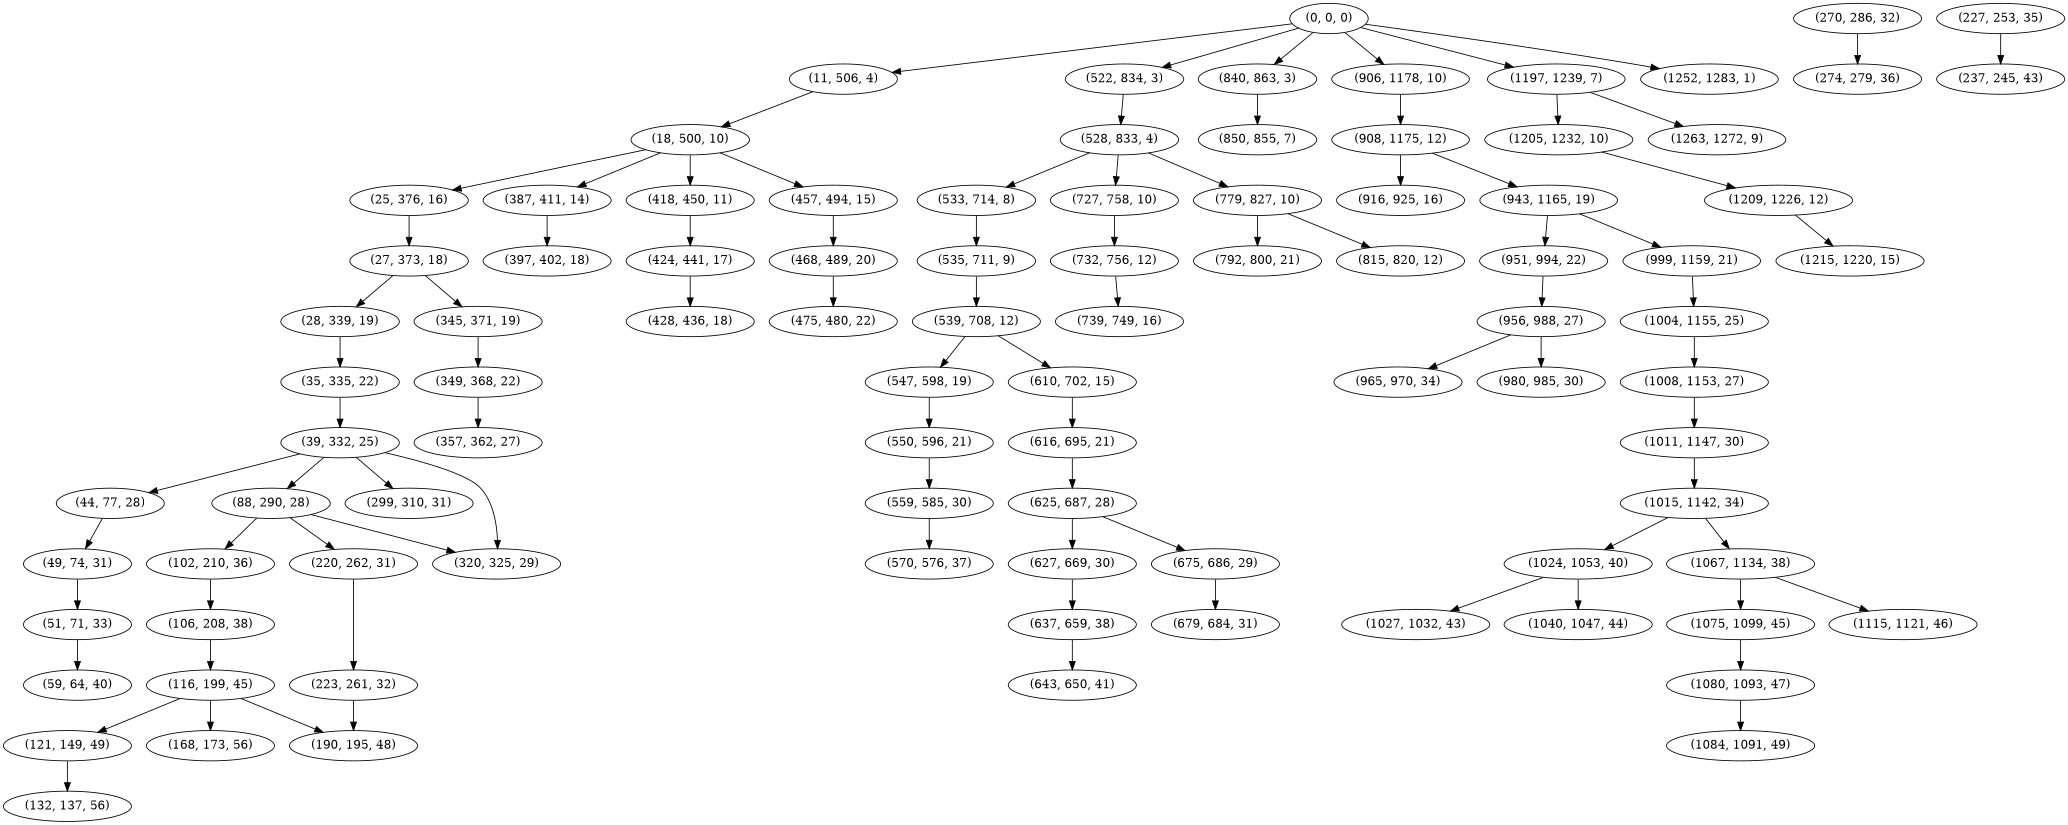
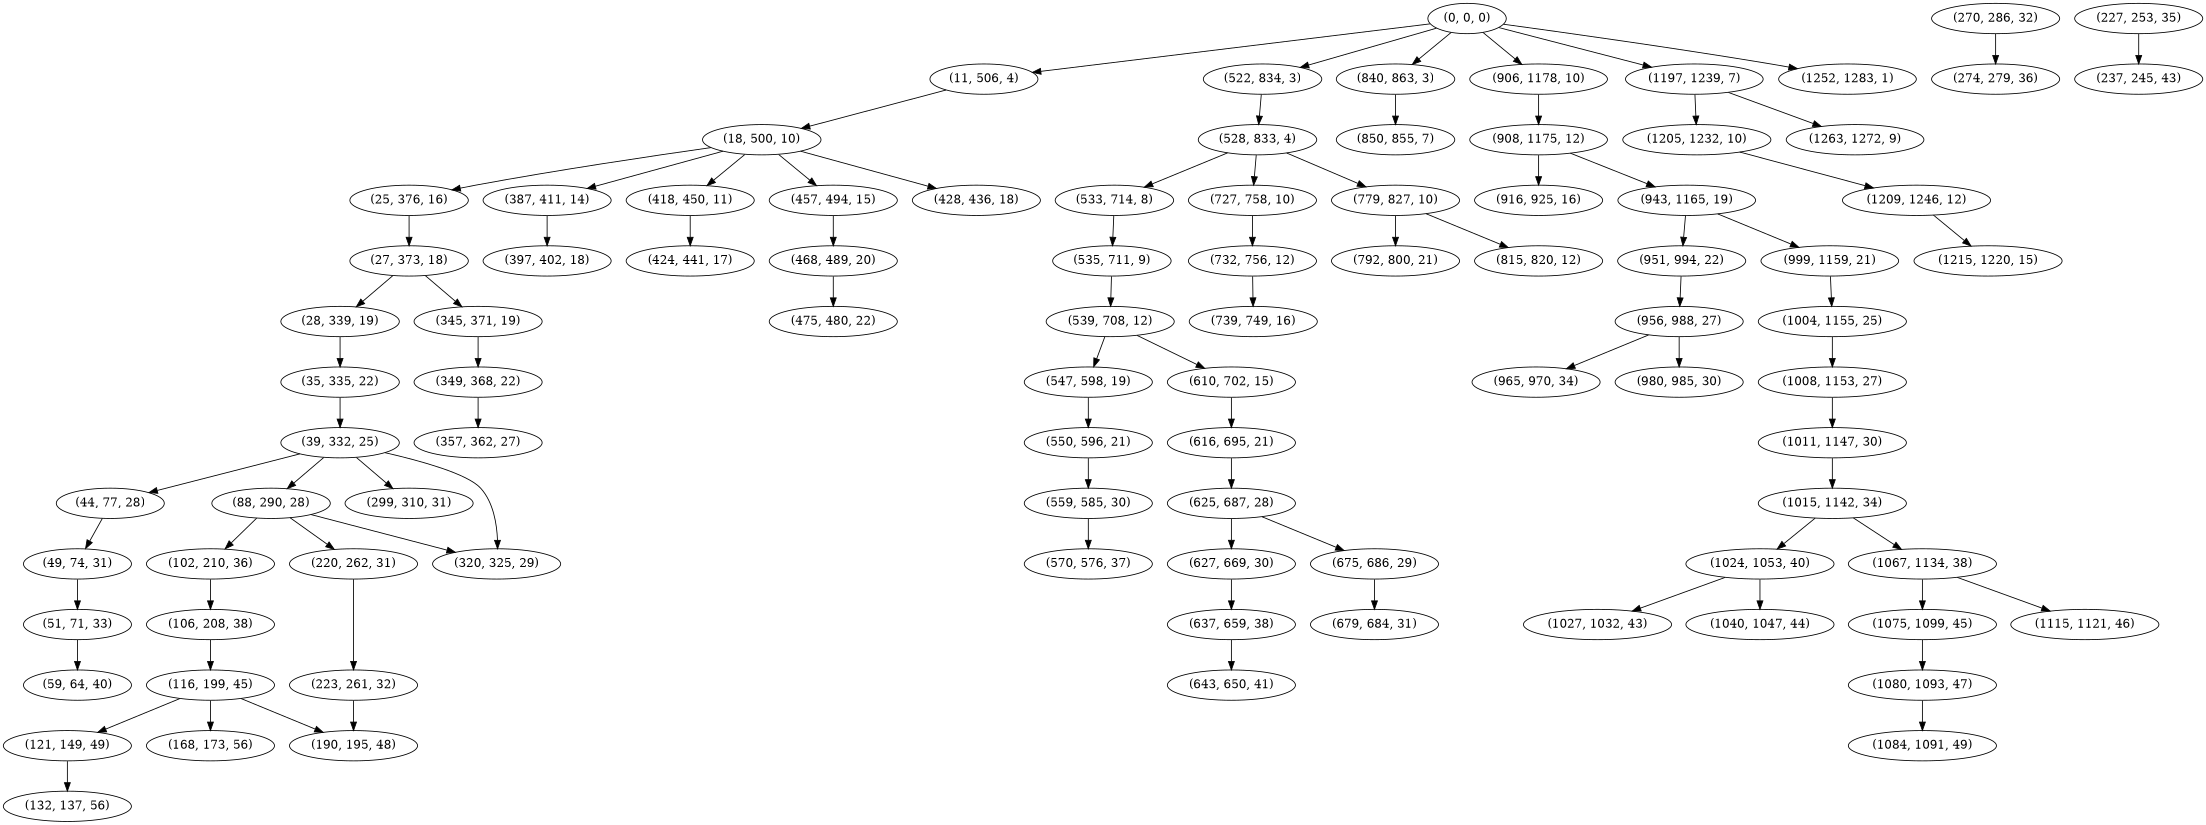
(1778, 200) -> (1916, 200)
(690, 287) -> (864, 169)
